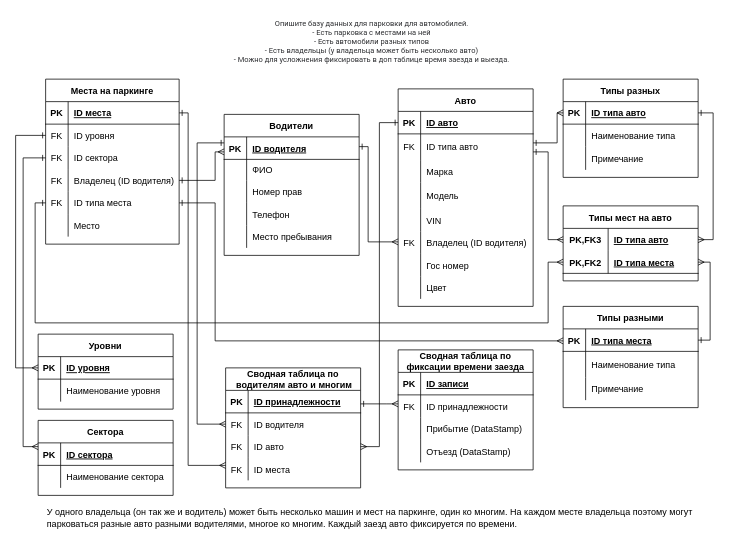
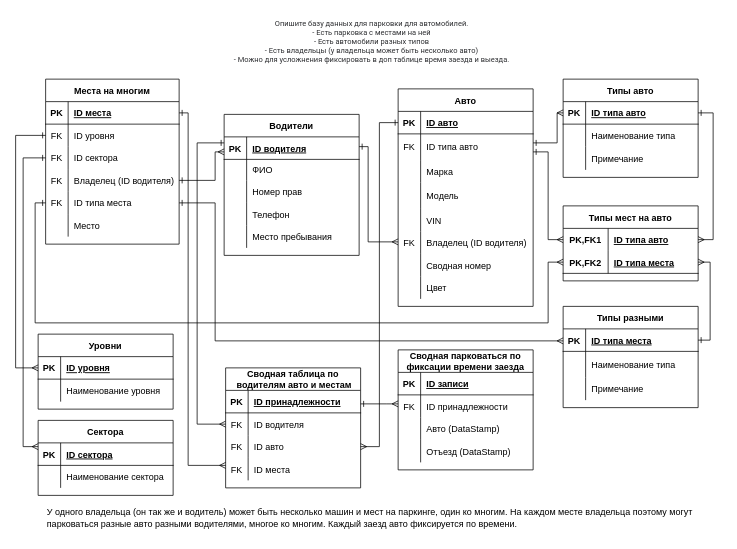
(112, 91) -> (112, 91)
(630, 91) -> (630, 91)
(585, 240) -> (585, 240)
(448, 266) -> (458, 266)
(465, 356) -> (465, 356)
(293, 374) -> (293, 374)
(475, 429) -> (465, 429)
